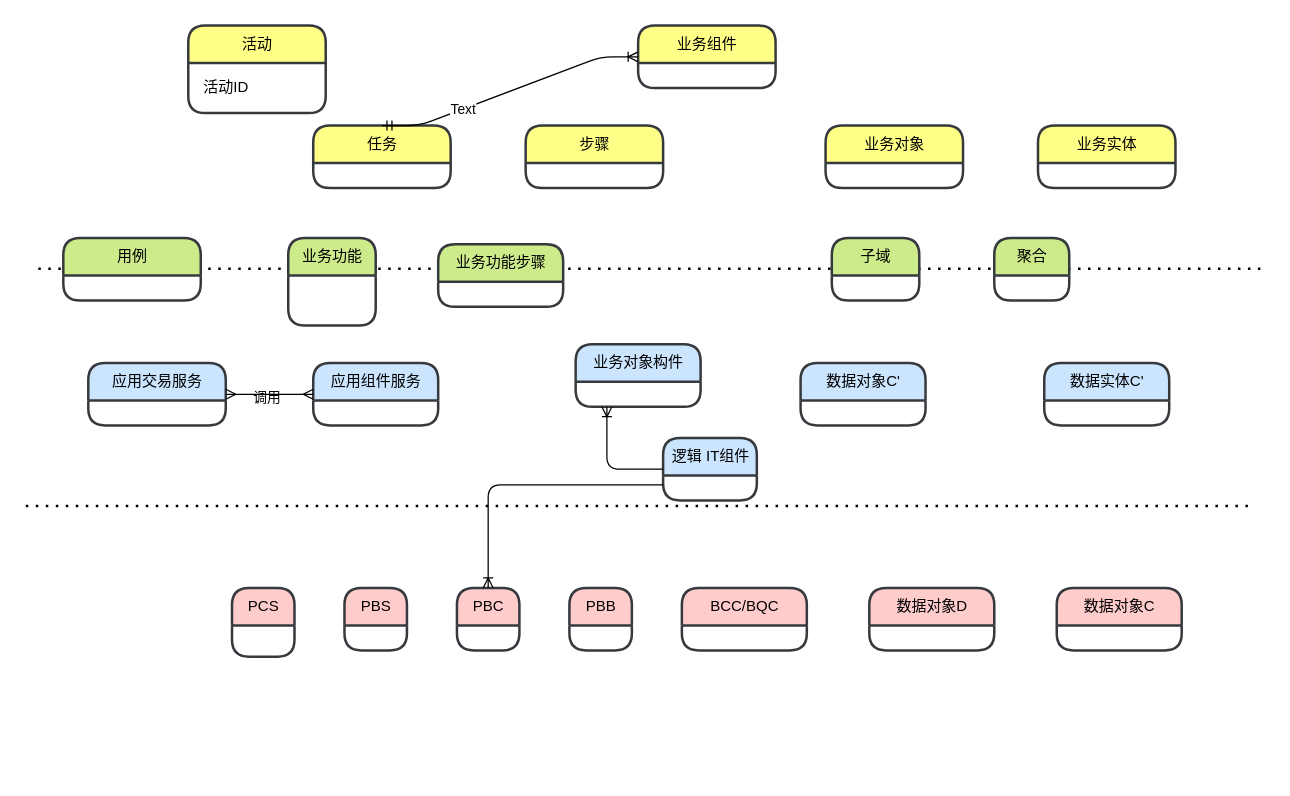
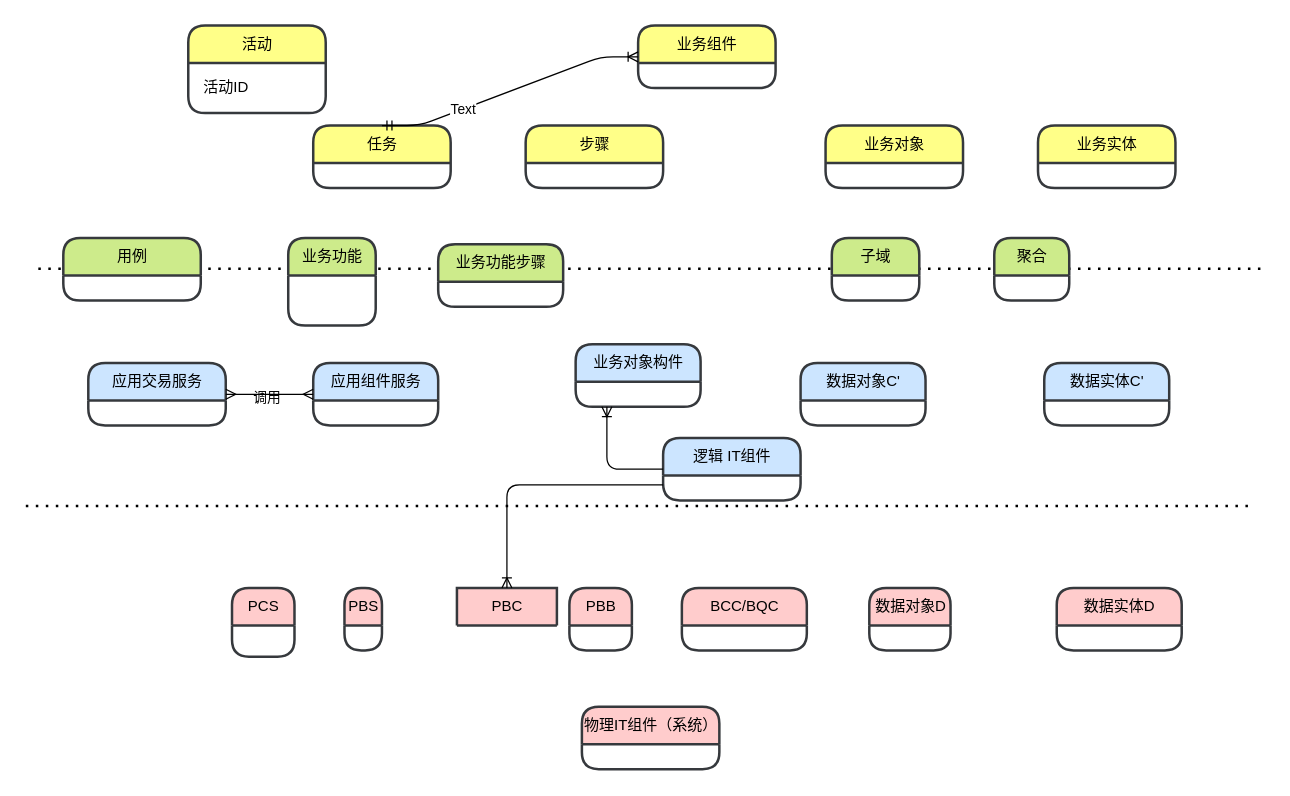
(710, 469) -> (732, 469)
(1120, 607) -> (1120, 607)
(376, 619) -> (363, 619)
(488, 619) -> (507, 607)
(932, 619) -> (910, 619)
none -> (651, 738)
